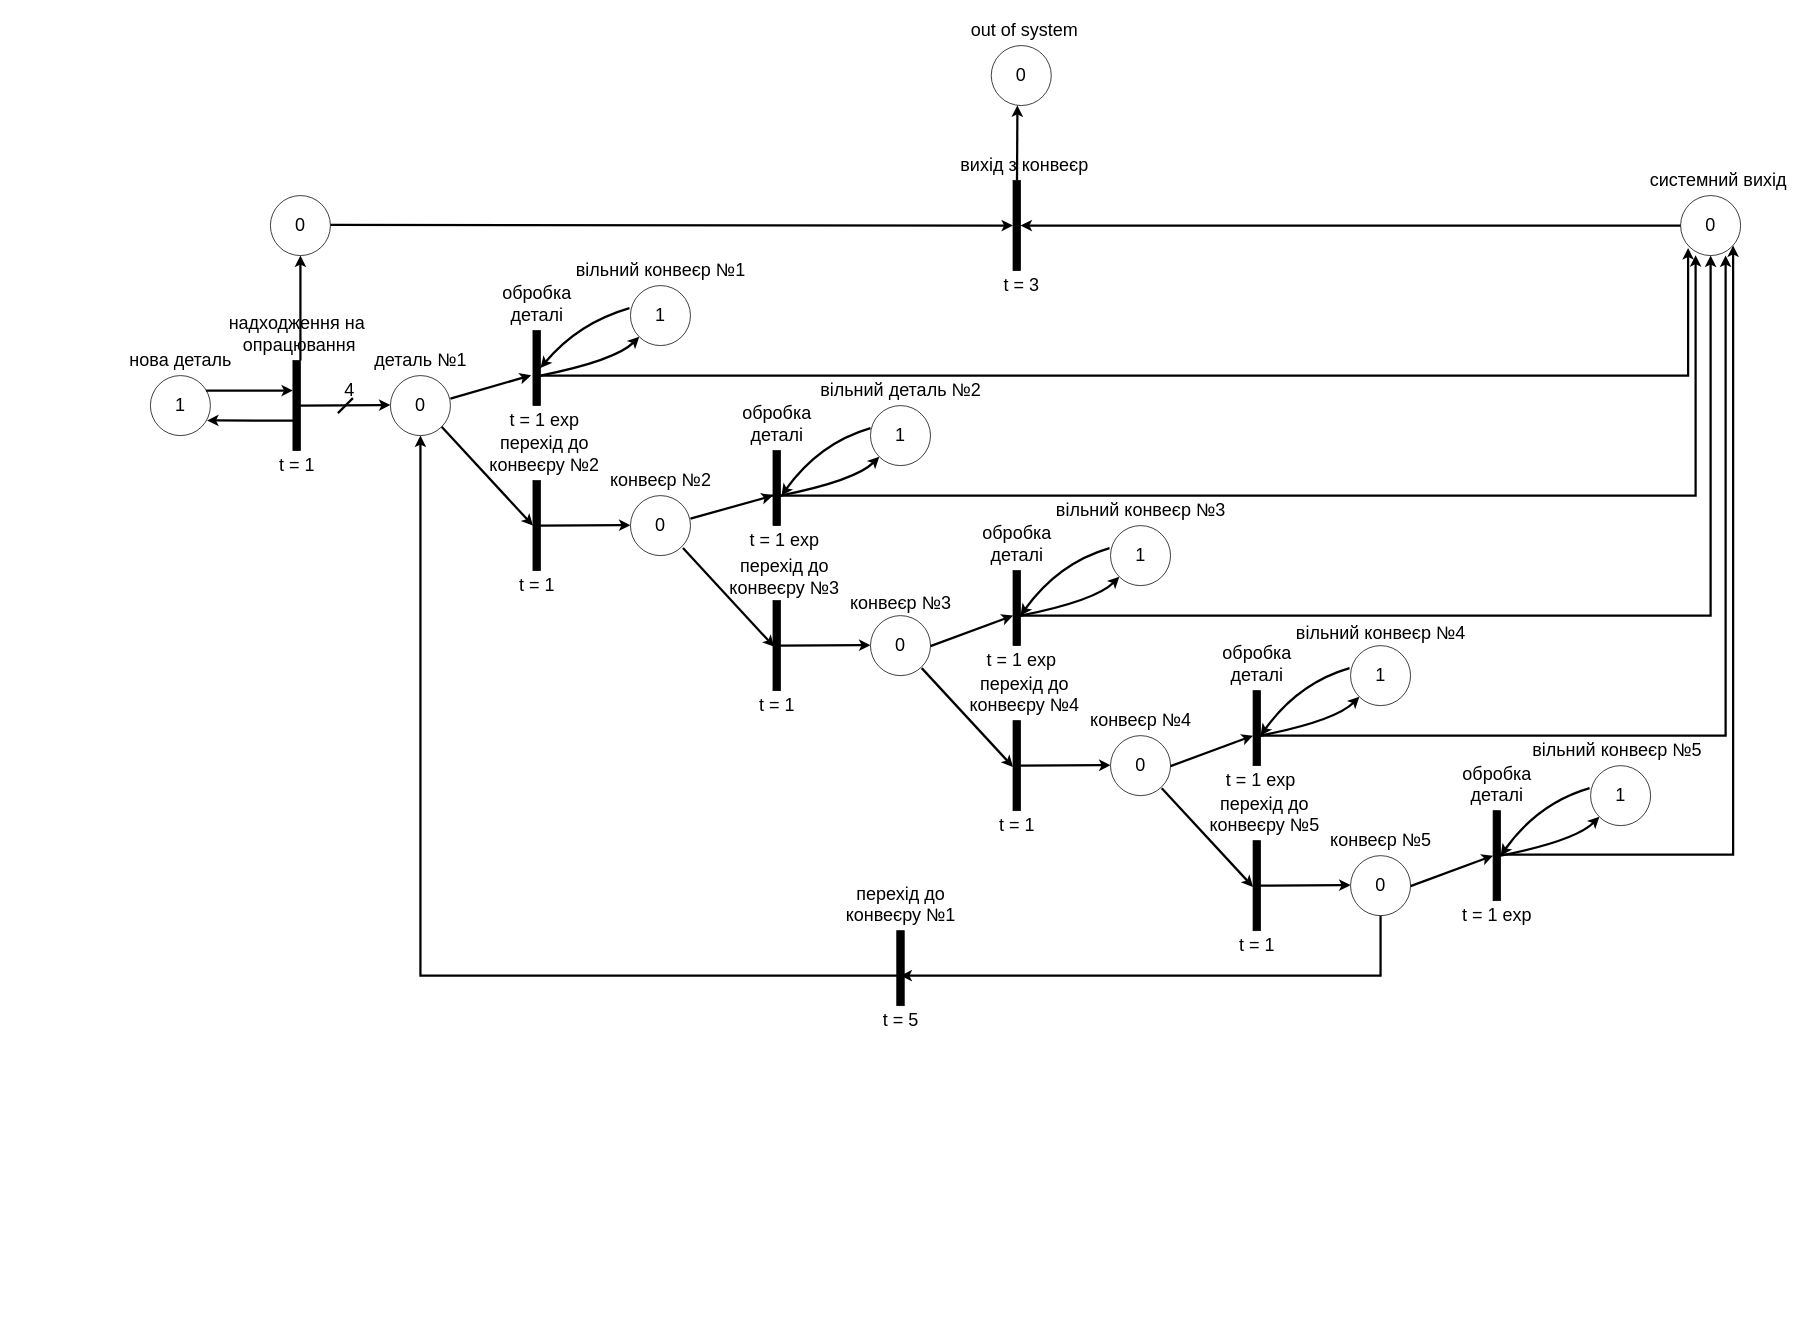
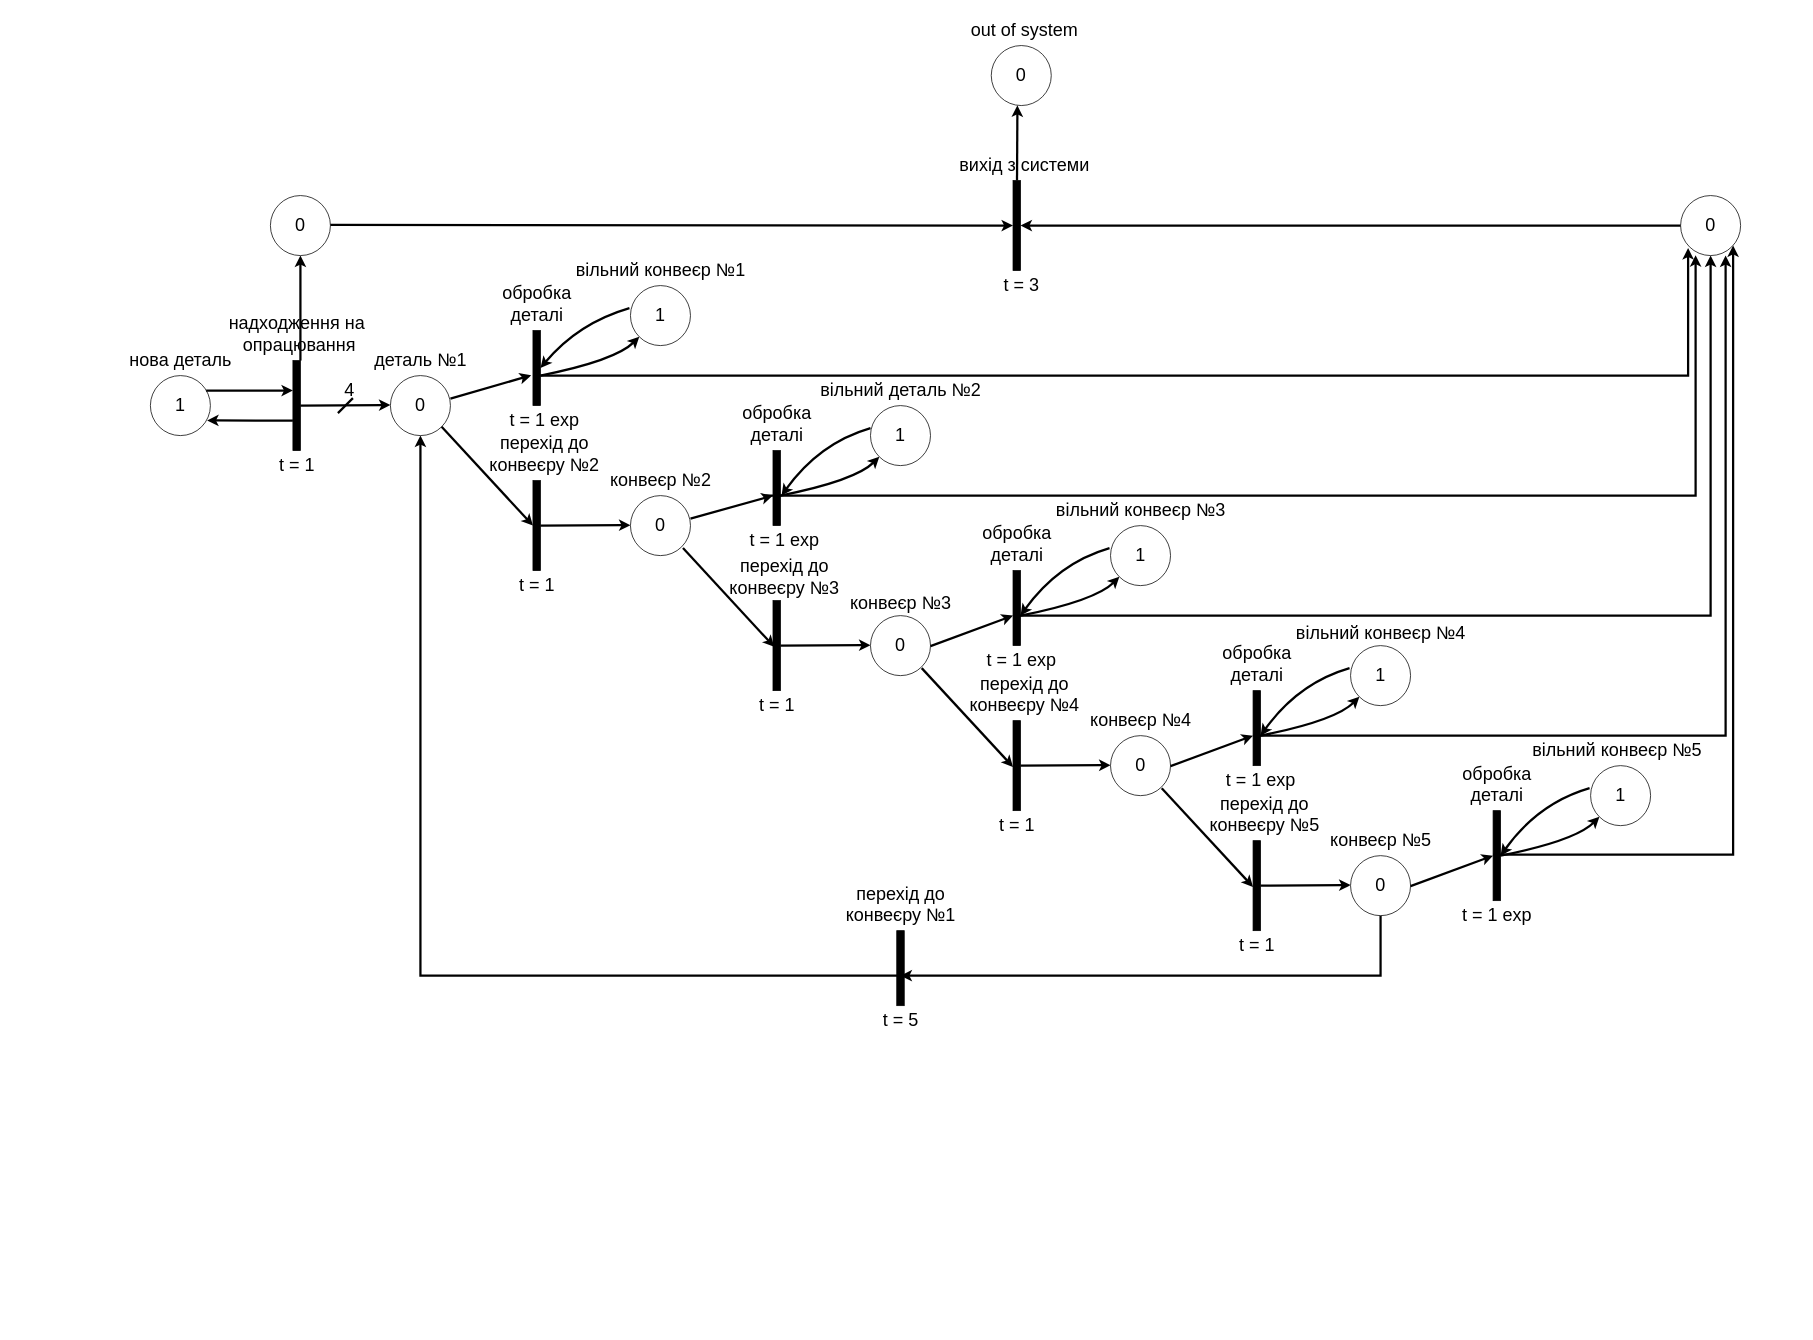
(1025, 165) -> (1025, 165)
(1718, 180) -> none
